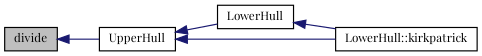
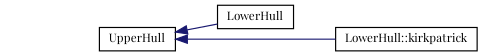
(321, 27) -> none
(31, 39) -> none
